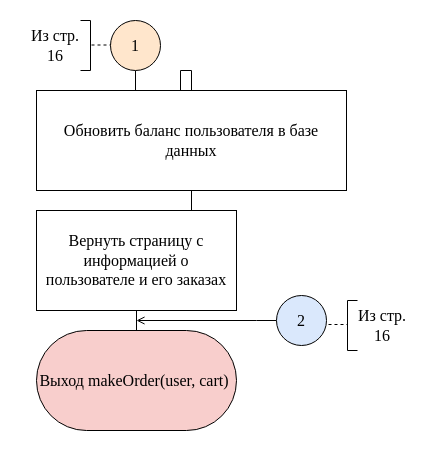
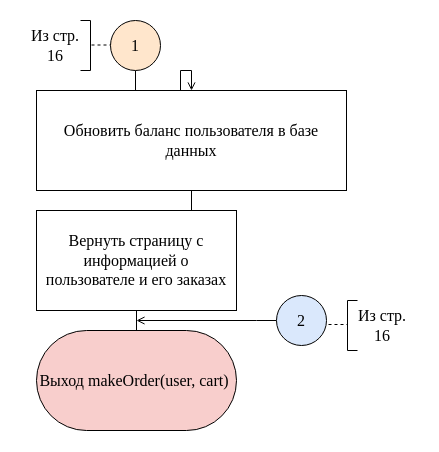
(192, 85) -> (192, 84)
